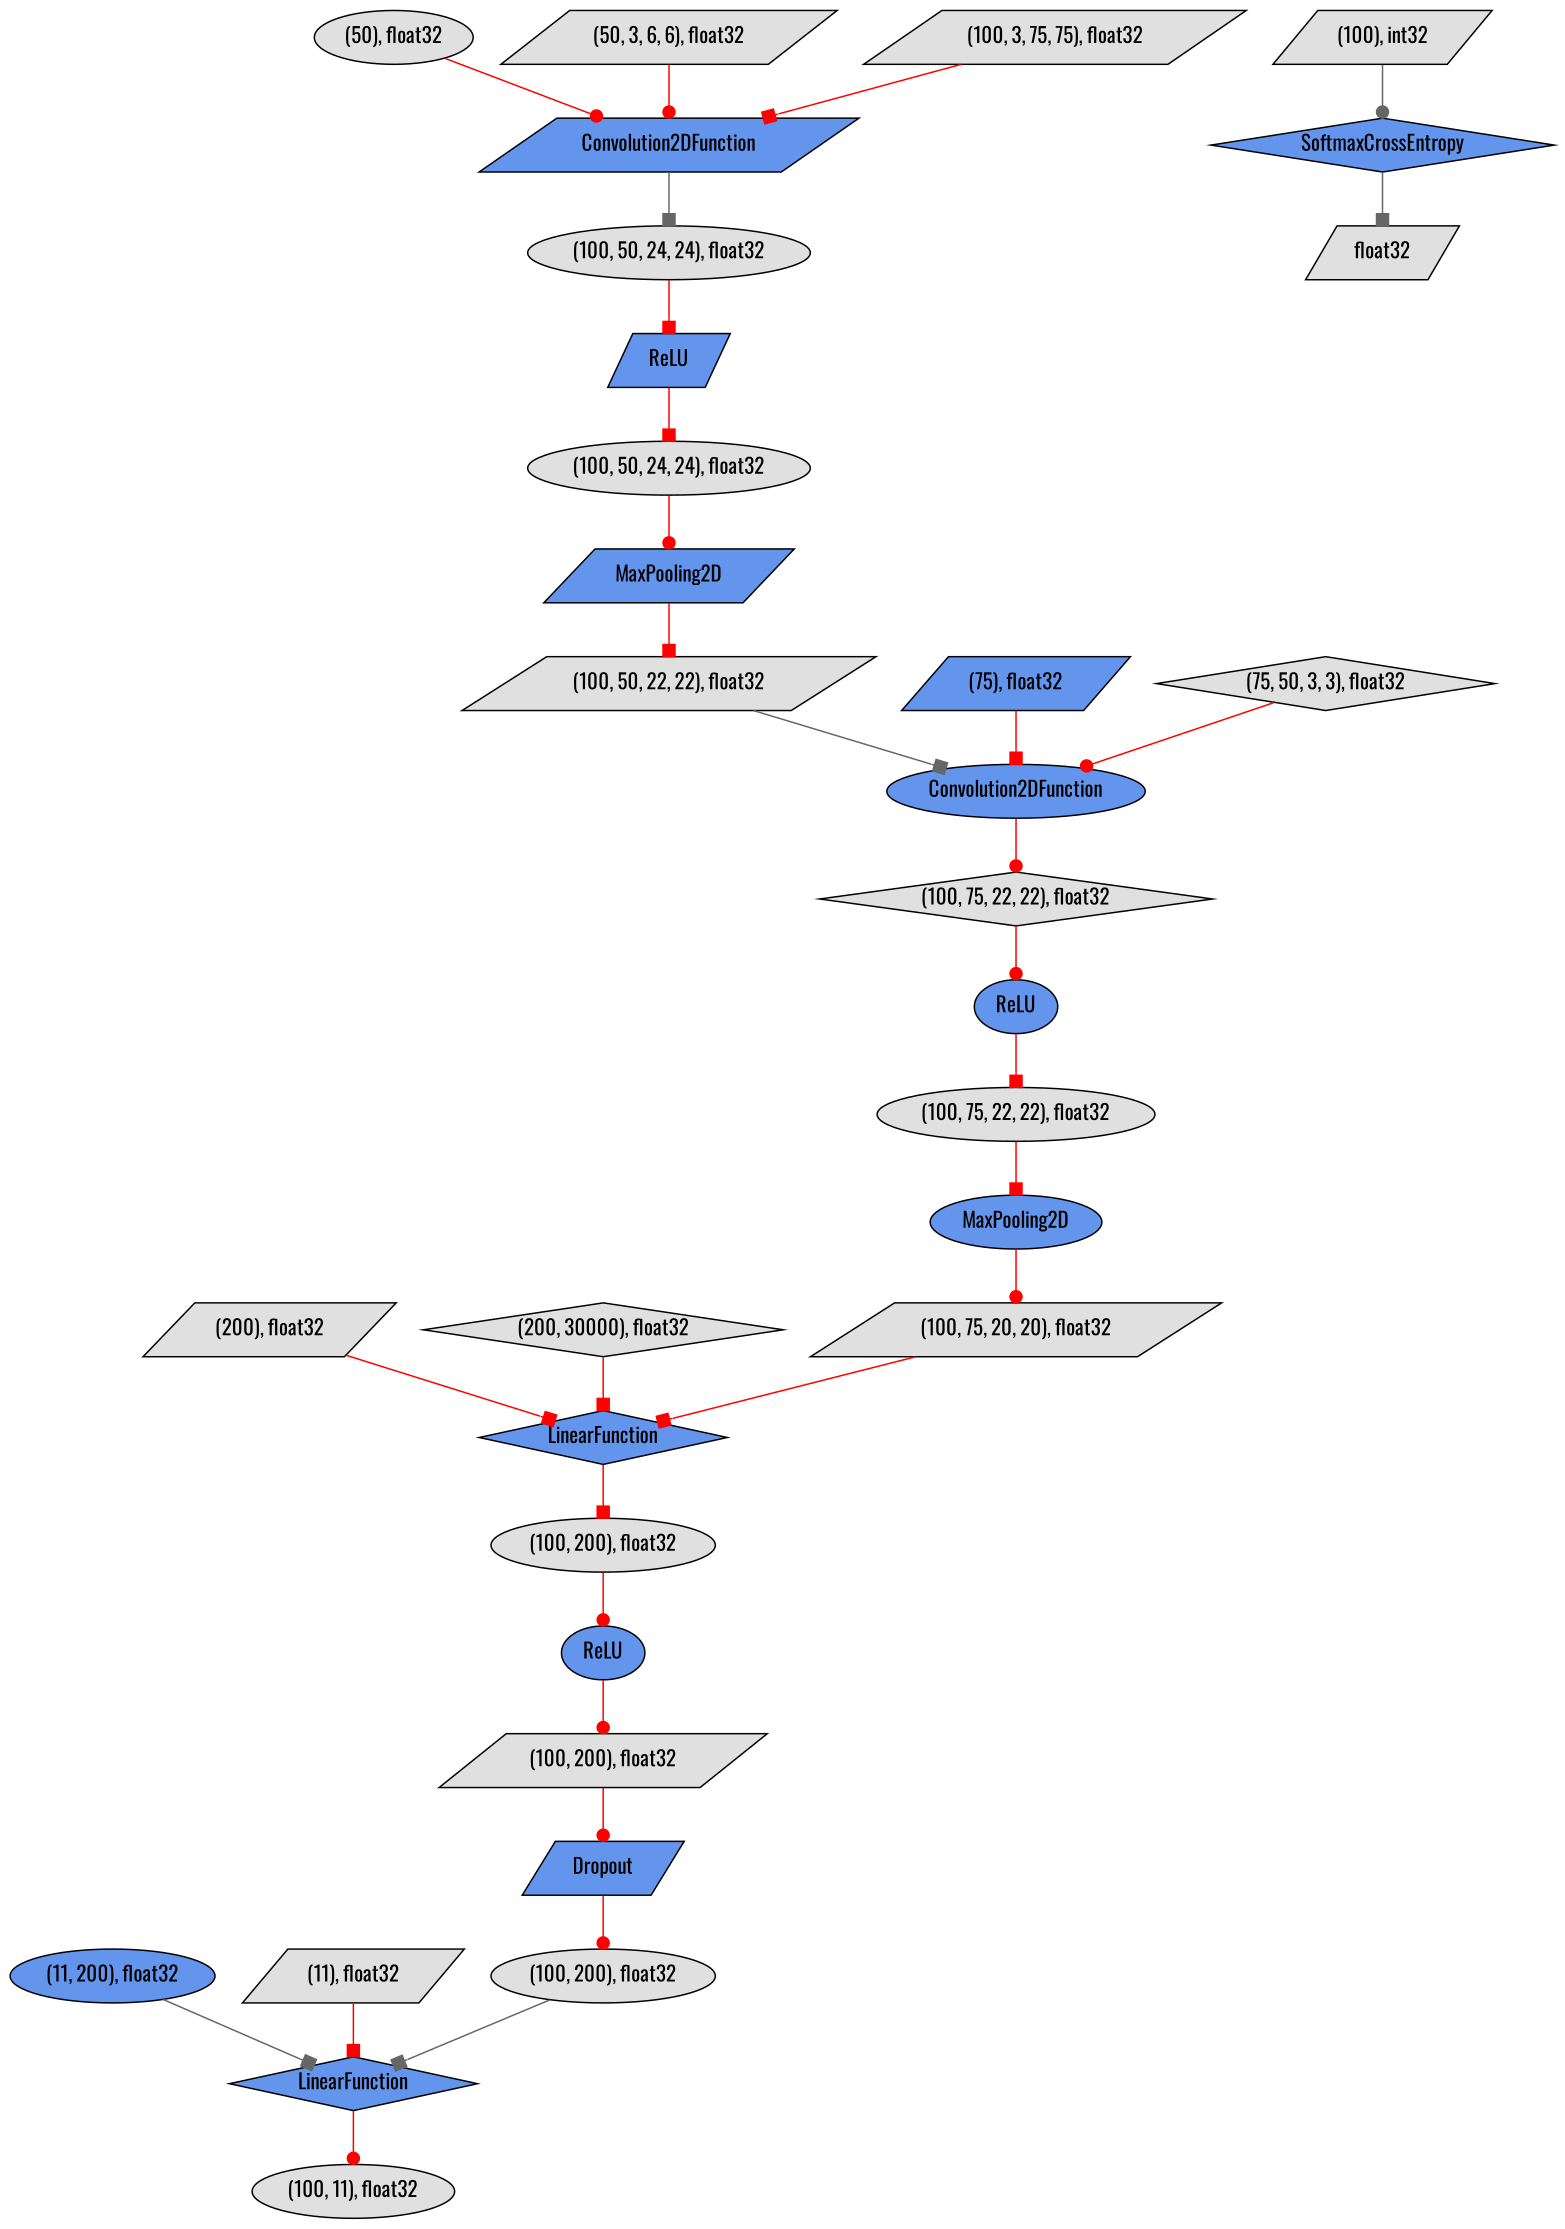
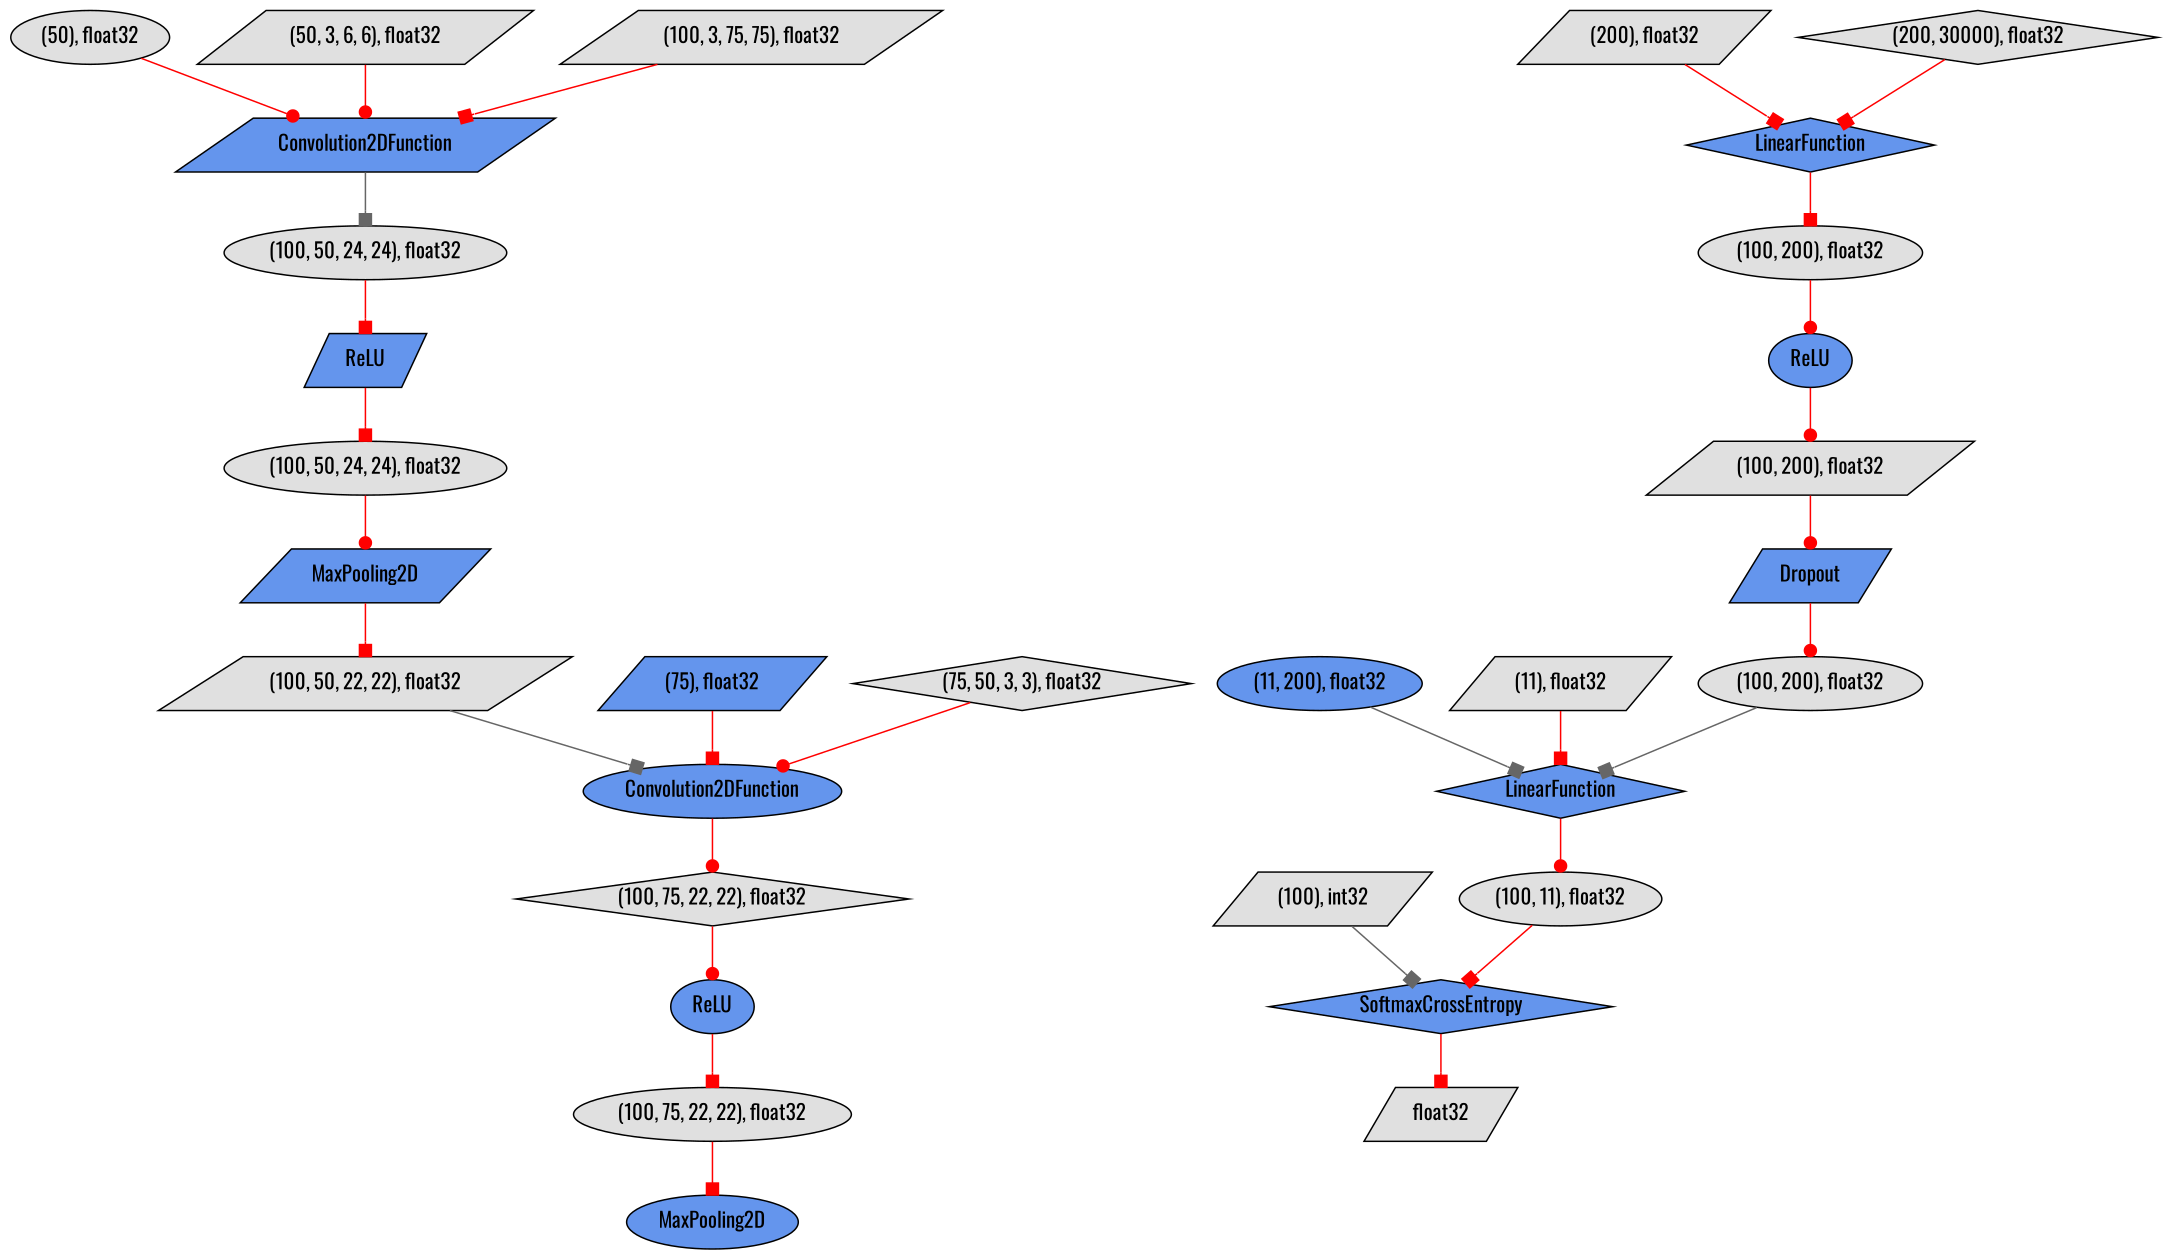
(1383, 85) -> (1379, 950)
(1383, 192) -> (1441, 1053)
none -> (1505, 949)
(1016, 1330) -> none
